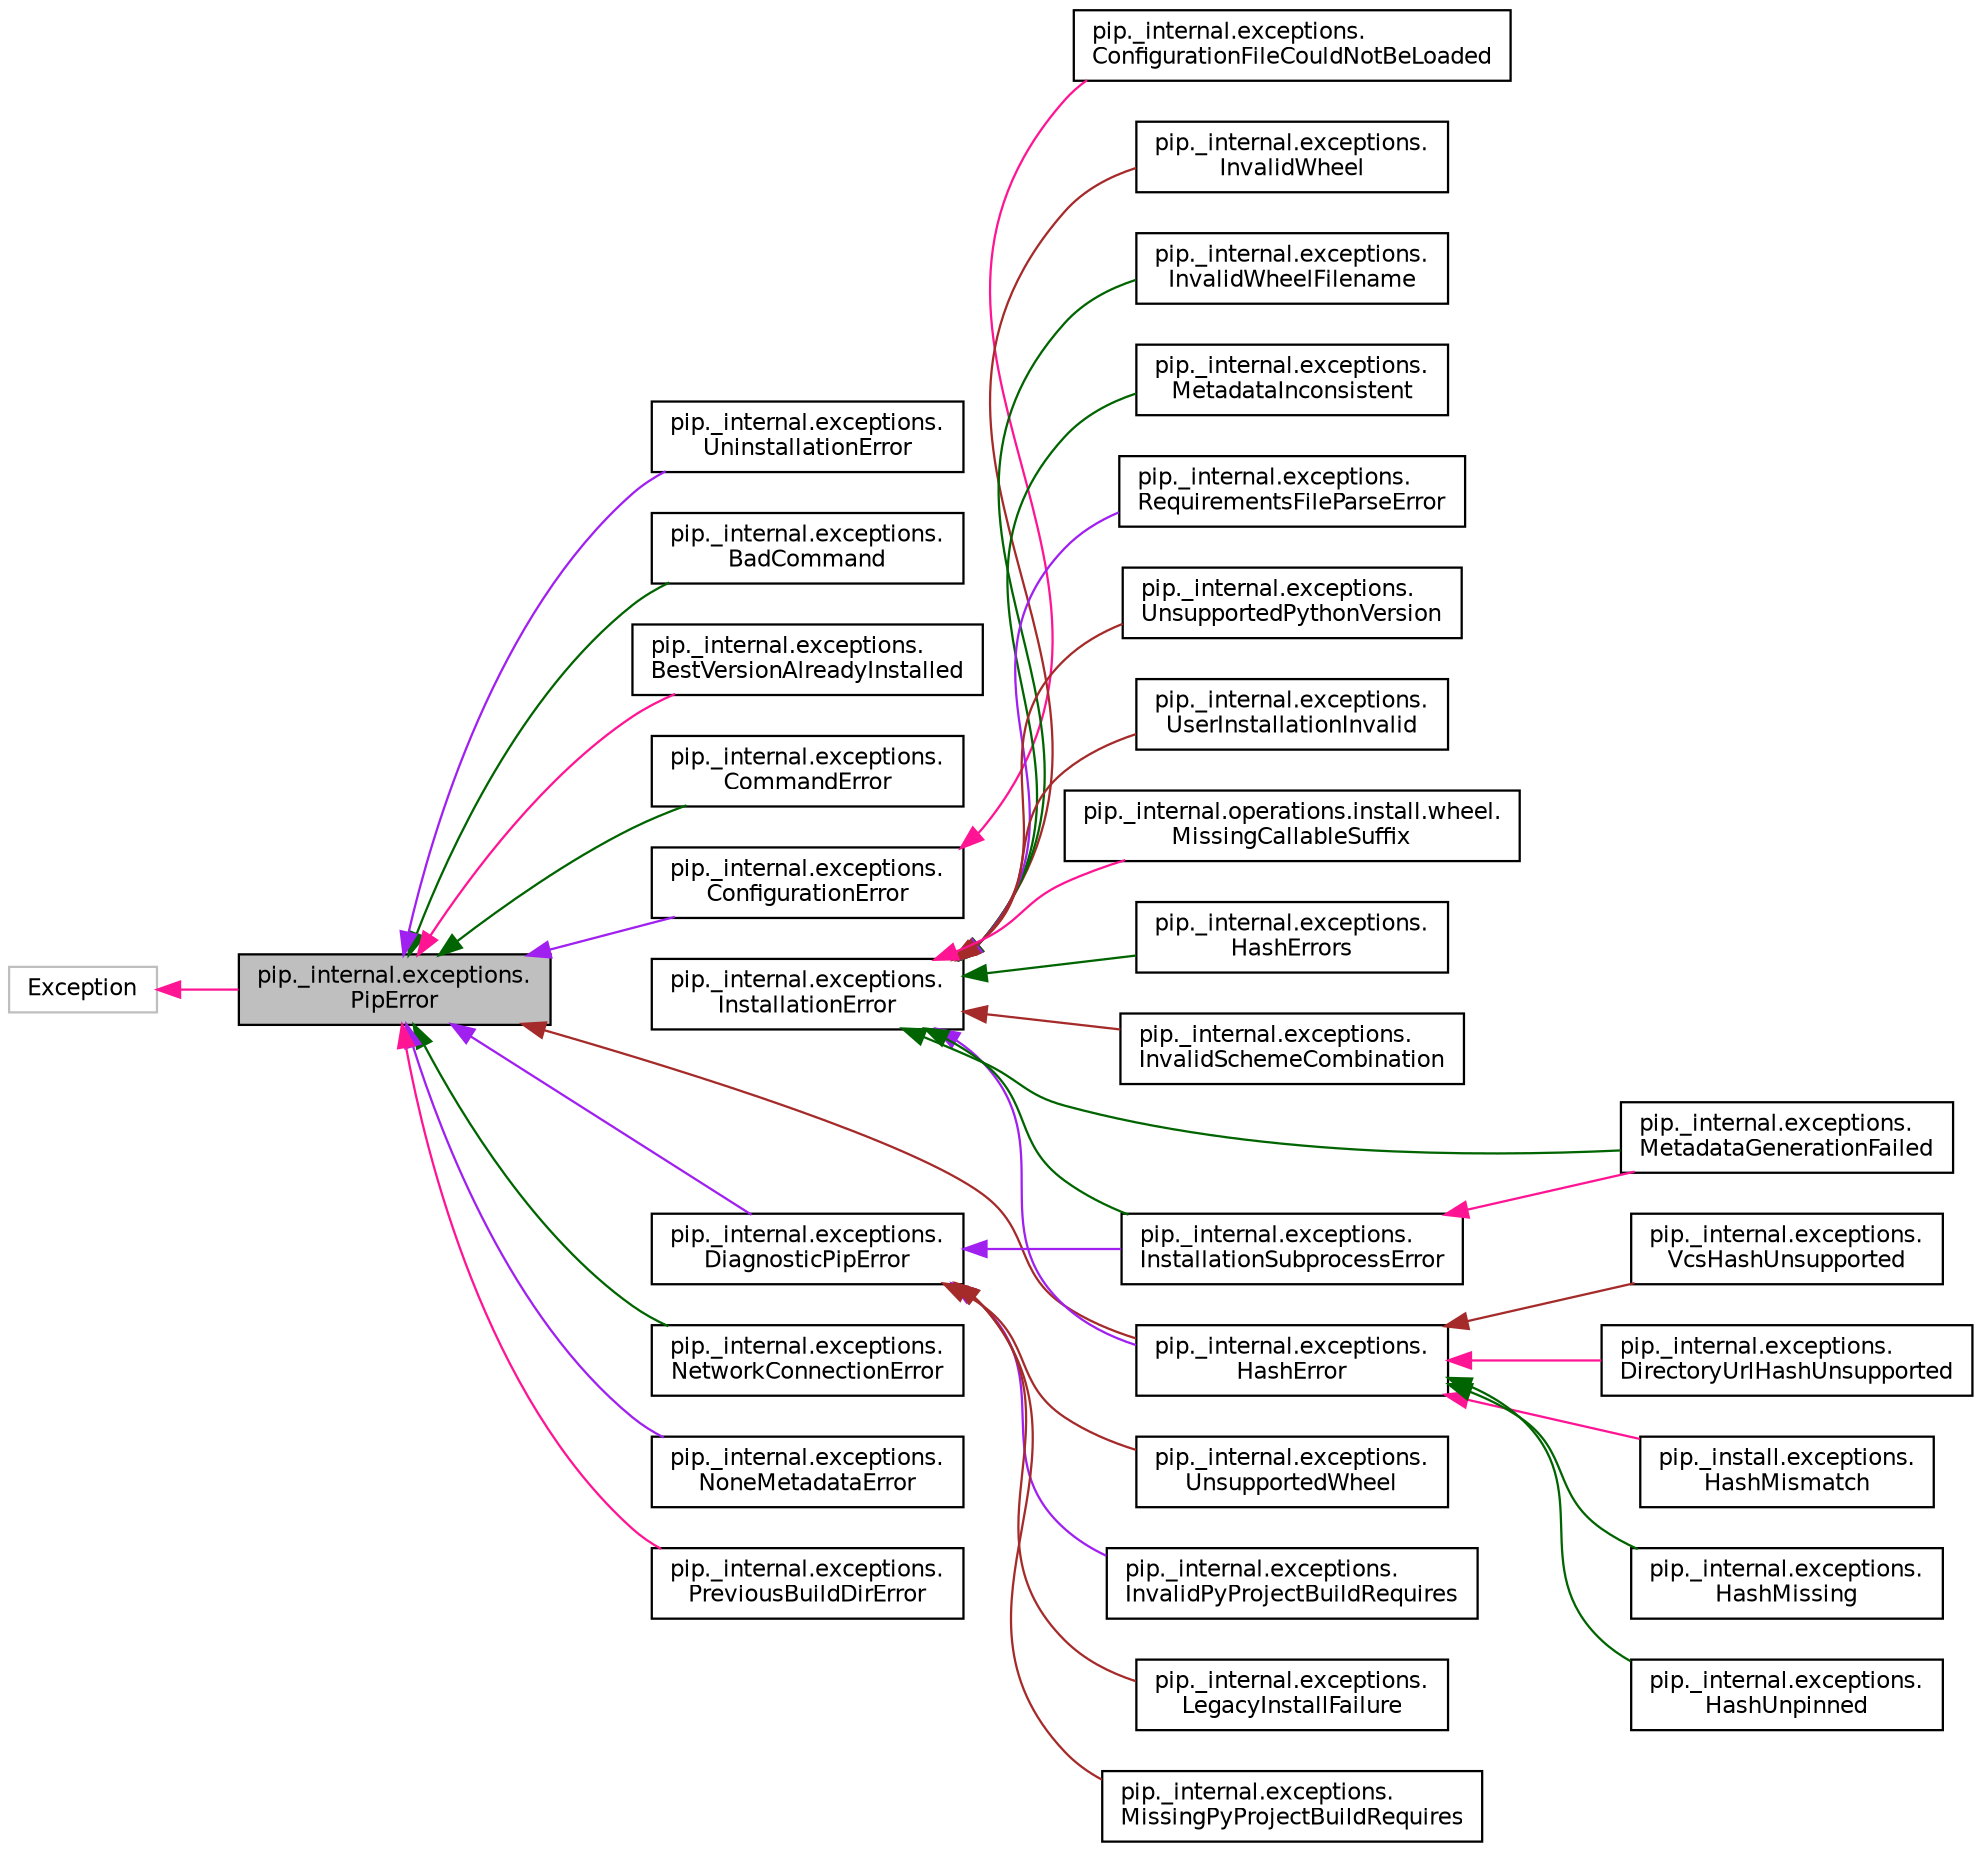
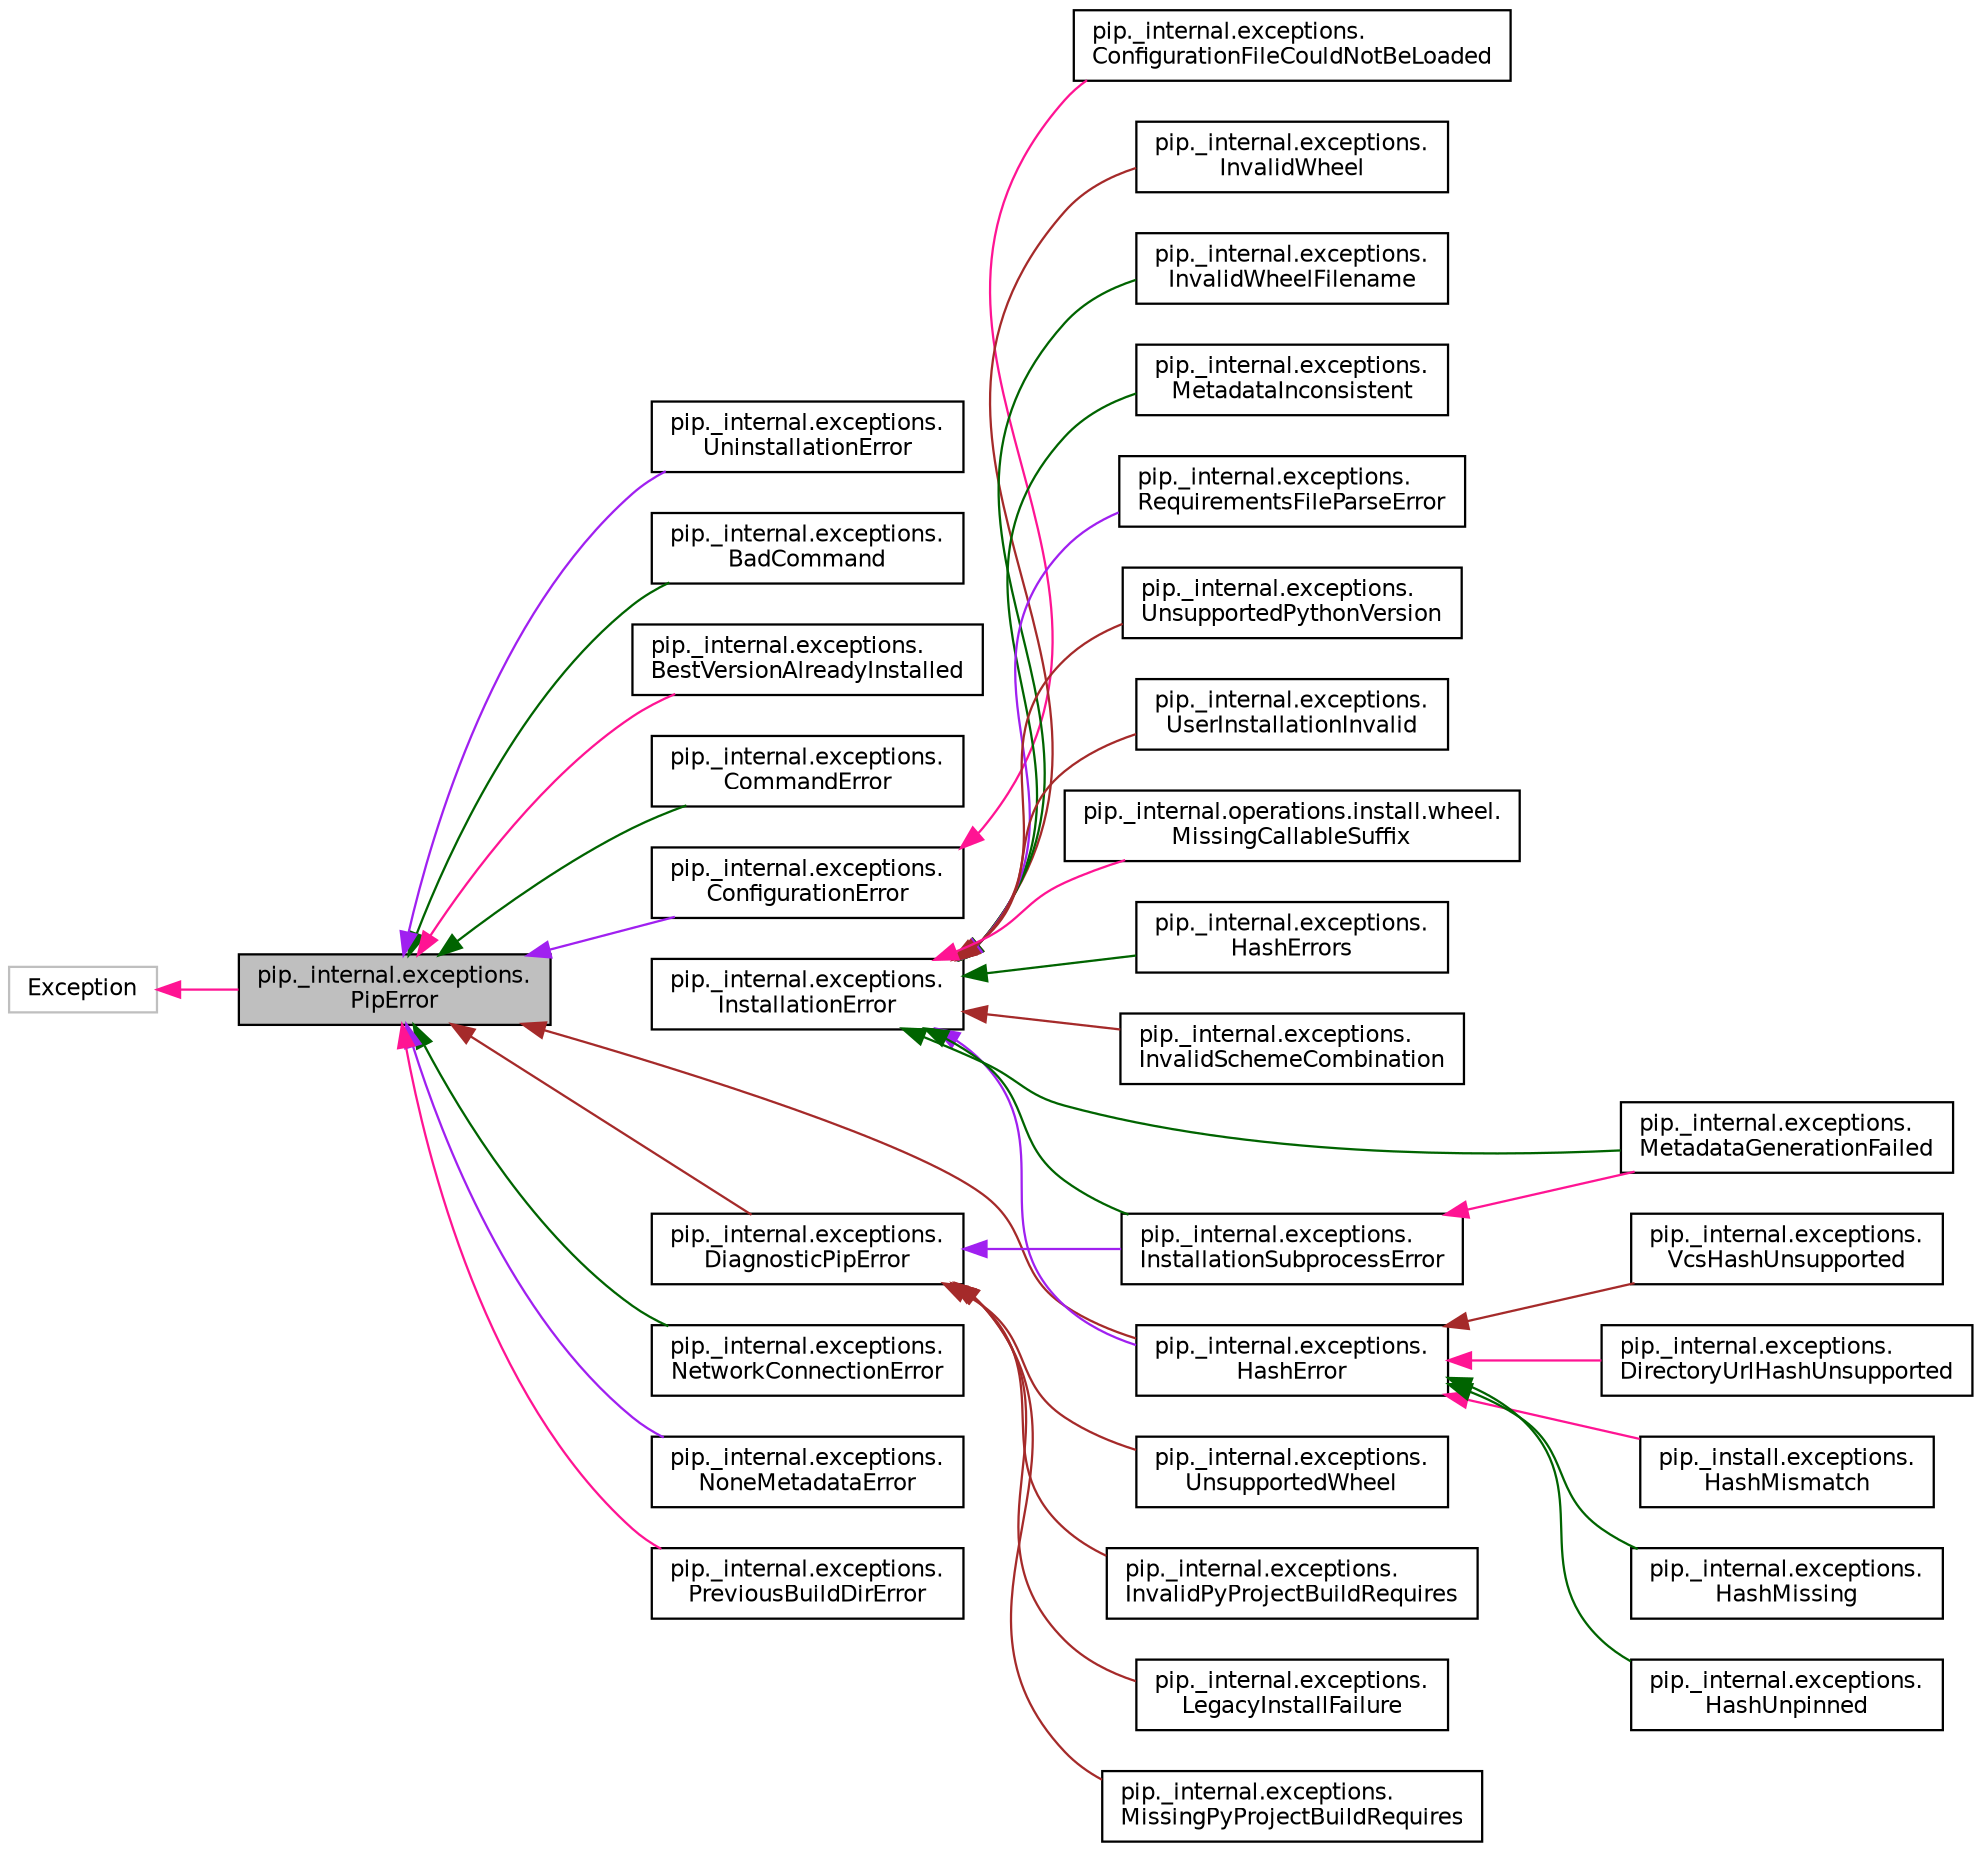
(611, 1126) -> (611, 1126)
(1042, 1502) -> (1042, 1502)
